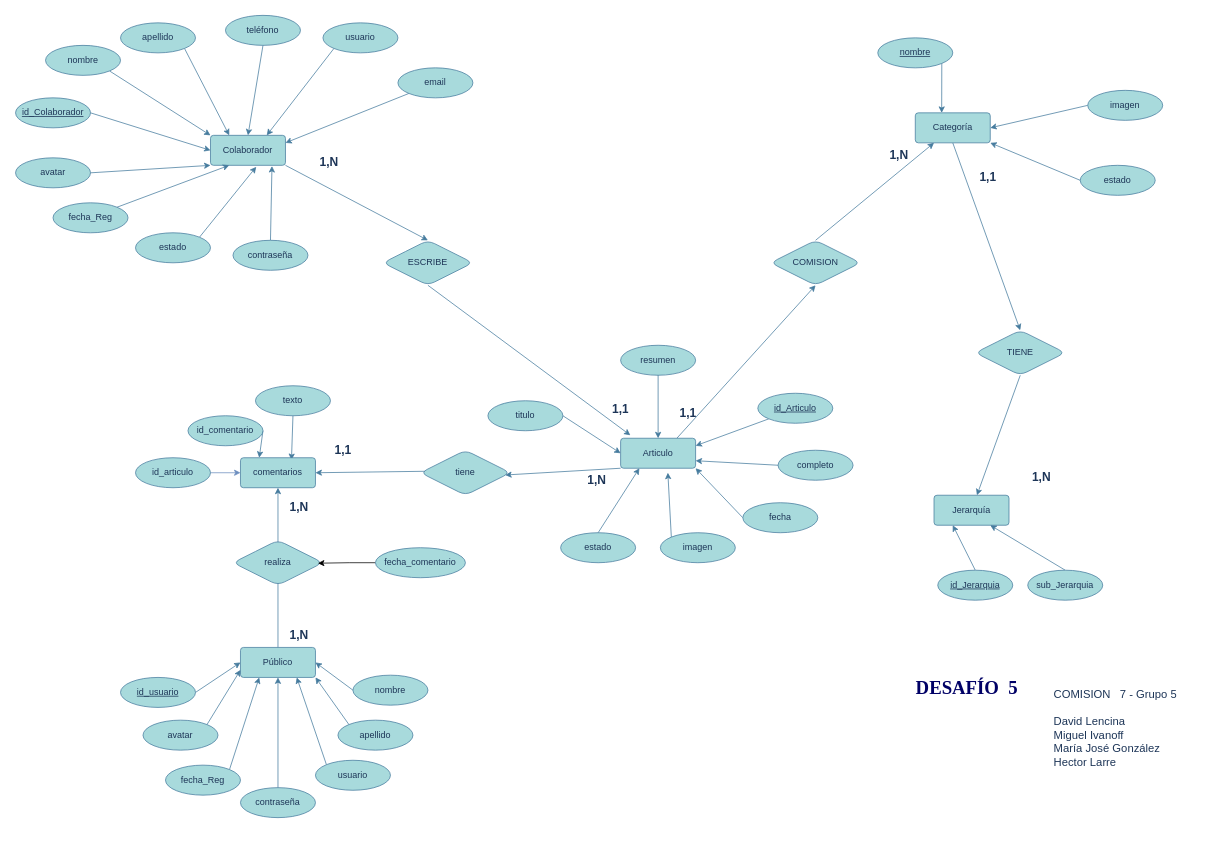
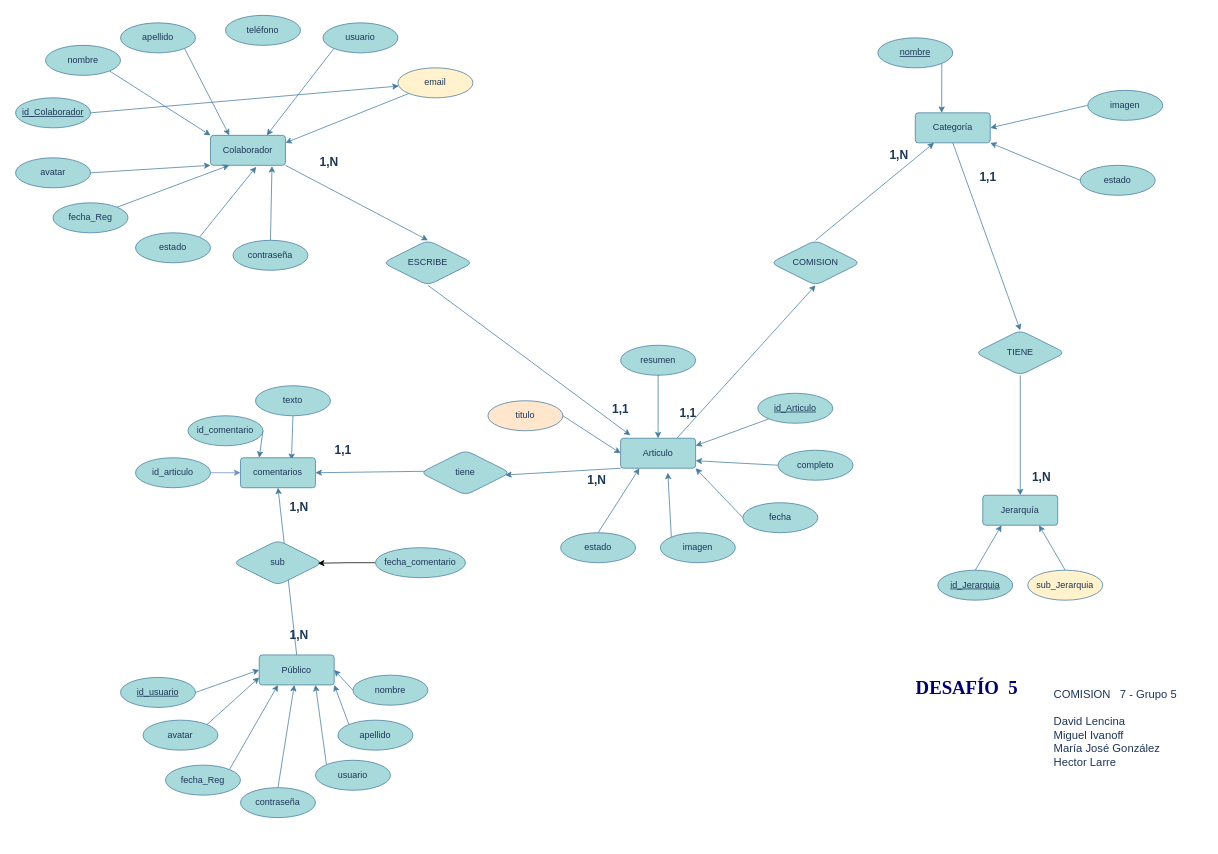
(435, 83) -> (435, 83)
(256, 88) -> none
(148, 131) -> (242, 100)
(525, 416) -> (525, 416)
(972, 510) -> (1020, 510)
(278, 563) -> (278, 563)
(1065, 585) -> (1065, 585)
(278, 663) -> (297, 670)
